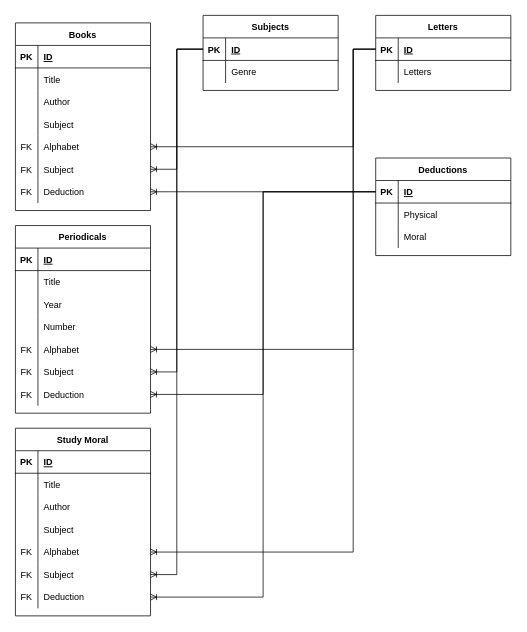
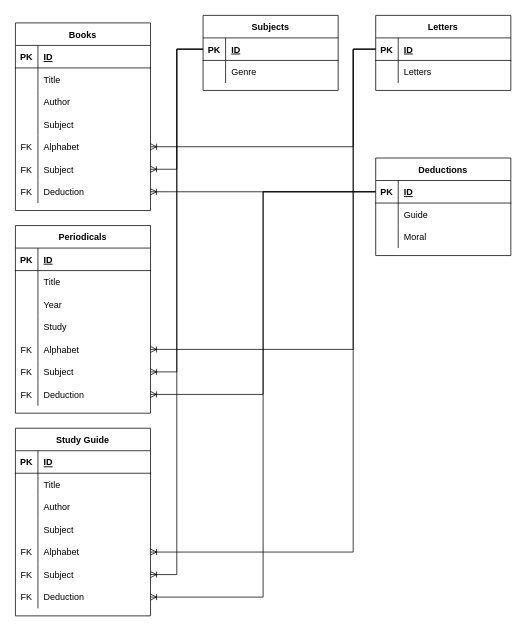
(421, 215) -> (415, 215)
(59, 327) -> (56, 327)
(83, 440) -> (83, 440)
